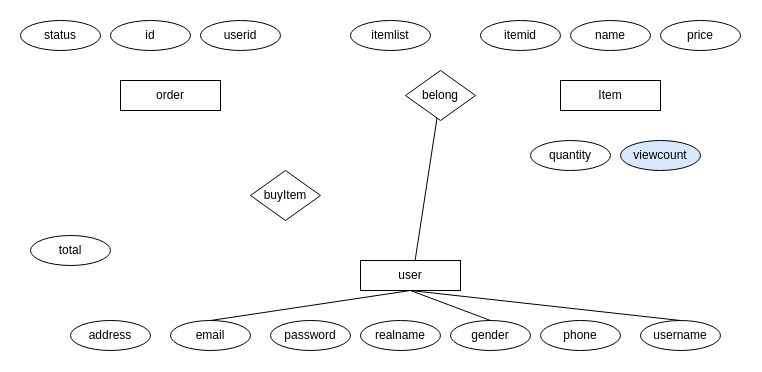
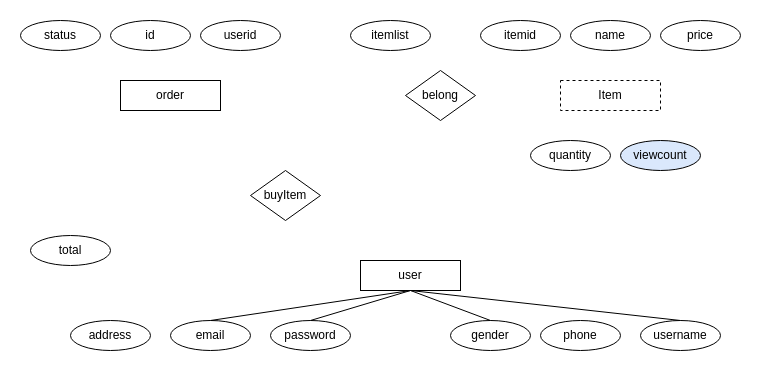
(611, 96) -> (611, 96)
(426, 189) -> (359, 306)
(401, 336) -> none
